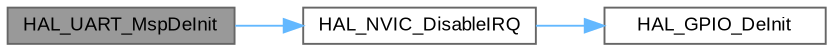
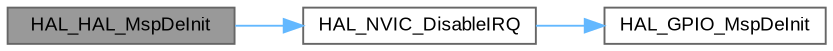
(121, 26) -> (121, 26)
(715, 26) -> (715, 26)
